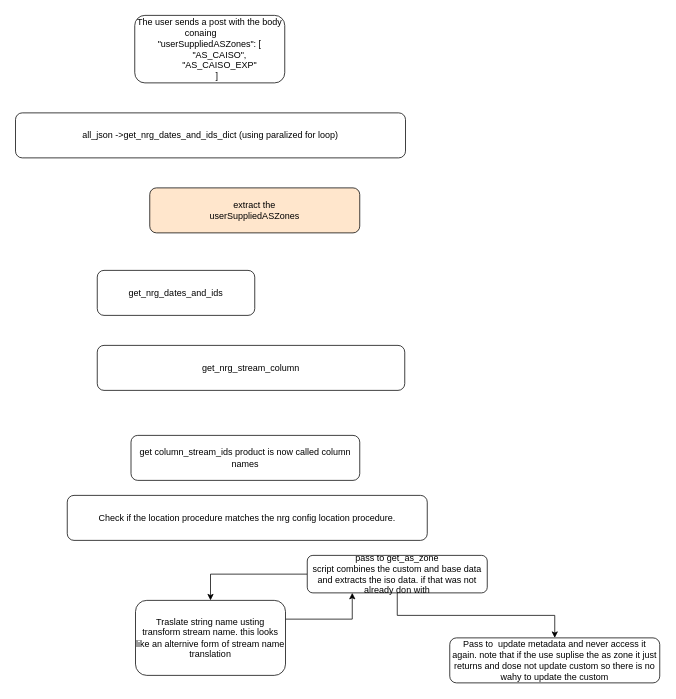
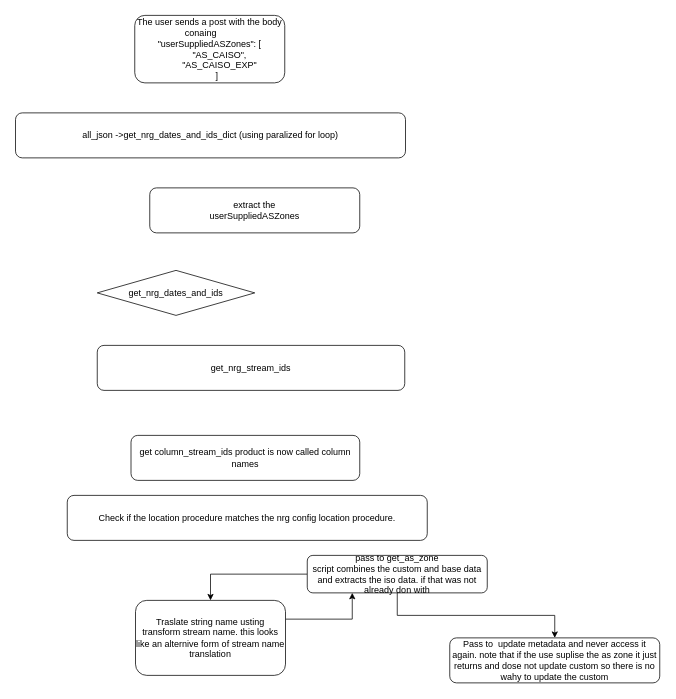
(255, 210) -> (255, 210)
(176, 293) -> (176, 293)
(251, 368) -> (251, 368)
